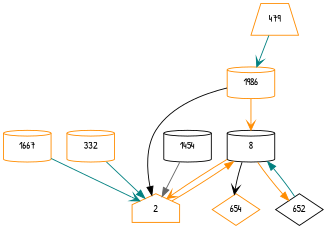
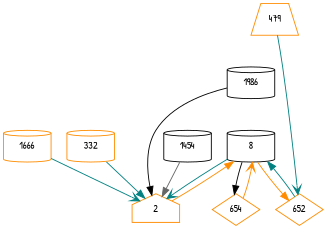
(264, 47) -> (288, 110)
(251, 83) -> (251, 83)
(251, 110) -> (248, 185)
(27, 146) -> (27, 146)
(239, 174) -> (239, 174)
(200, 176) -> (200, 176)
(299, 210) -> (299, 210)
